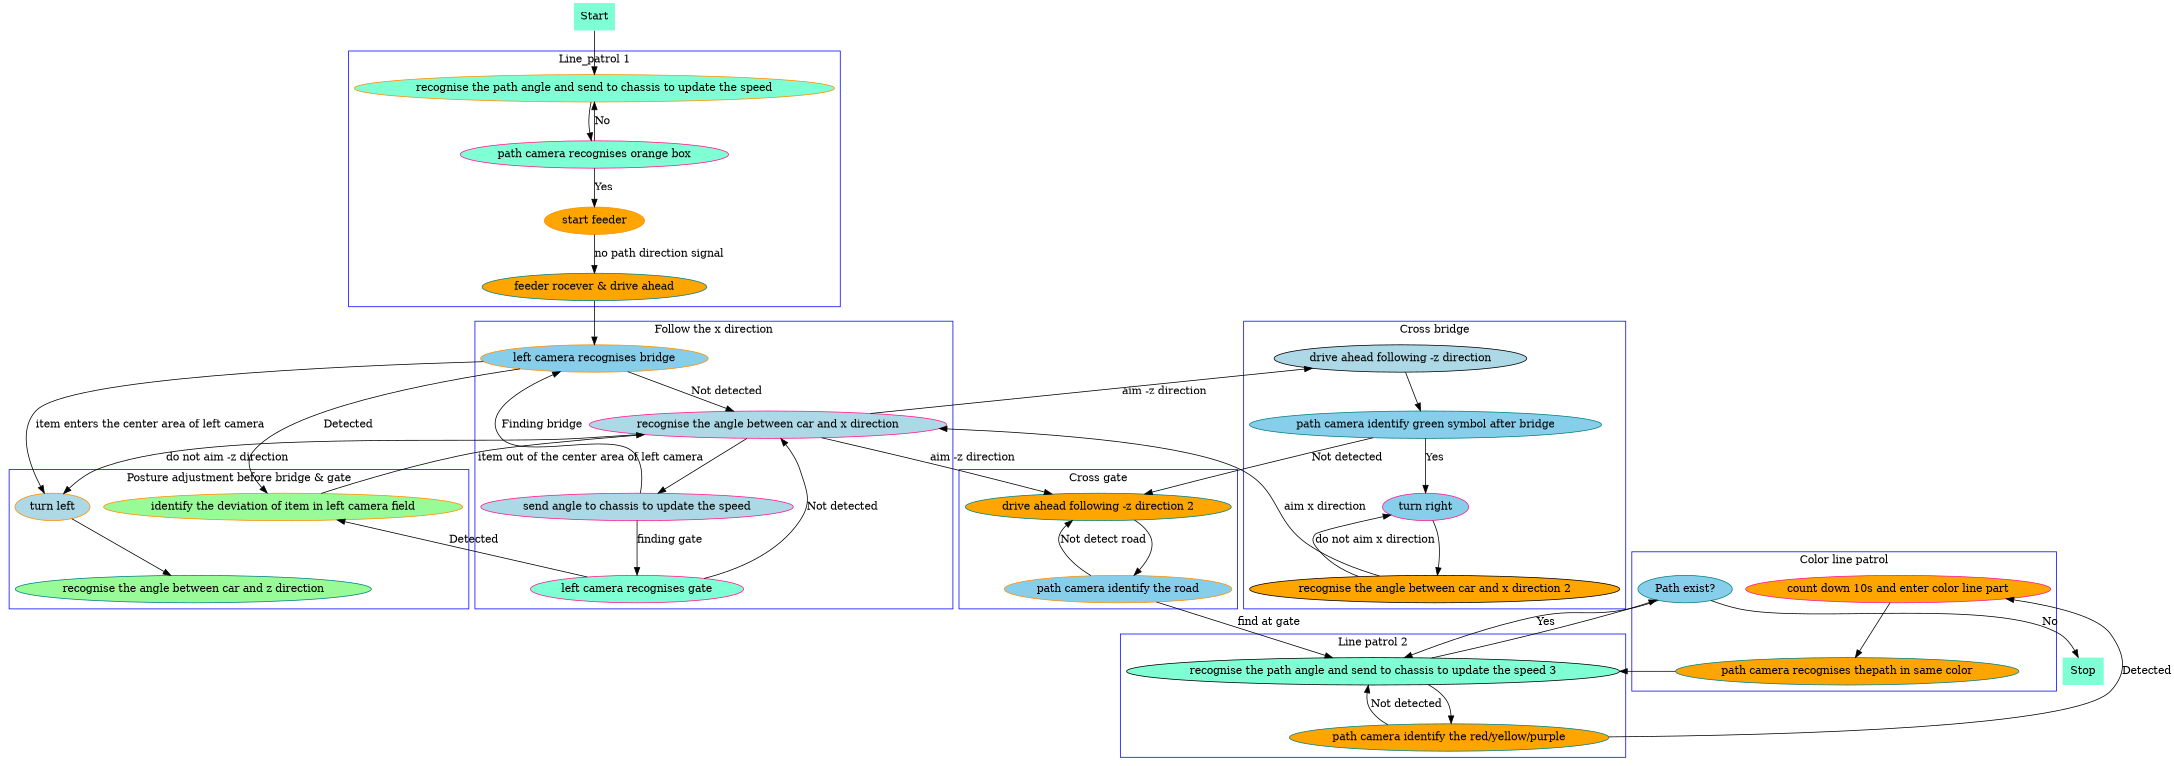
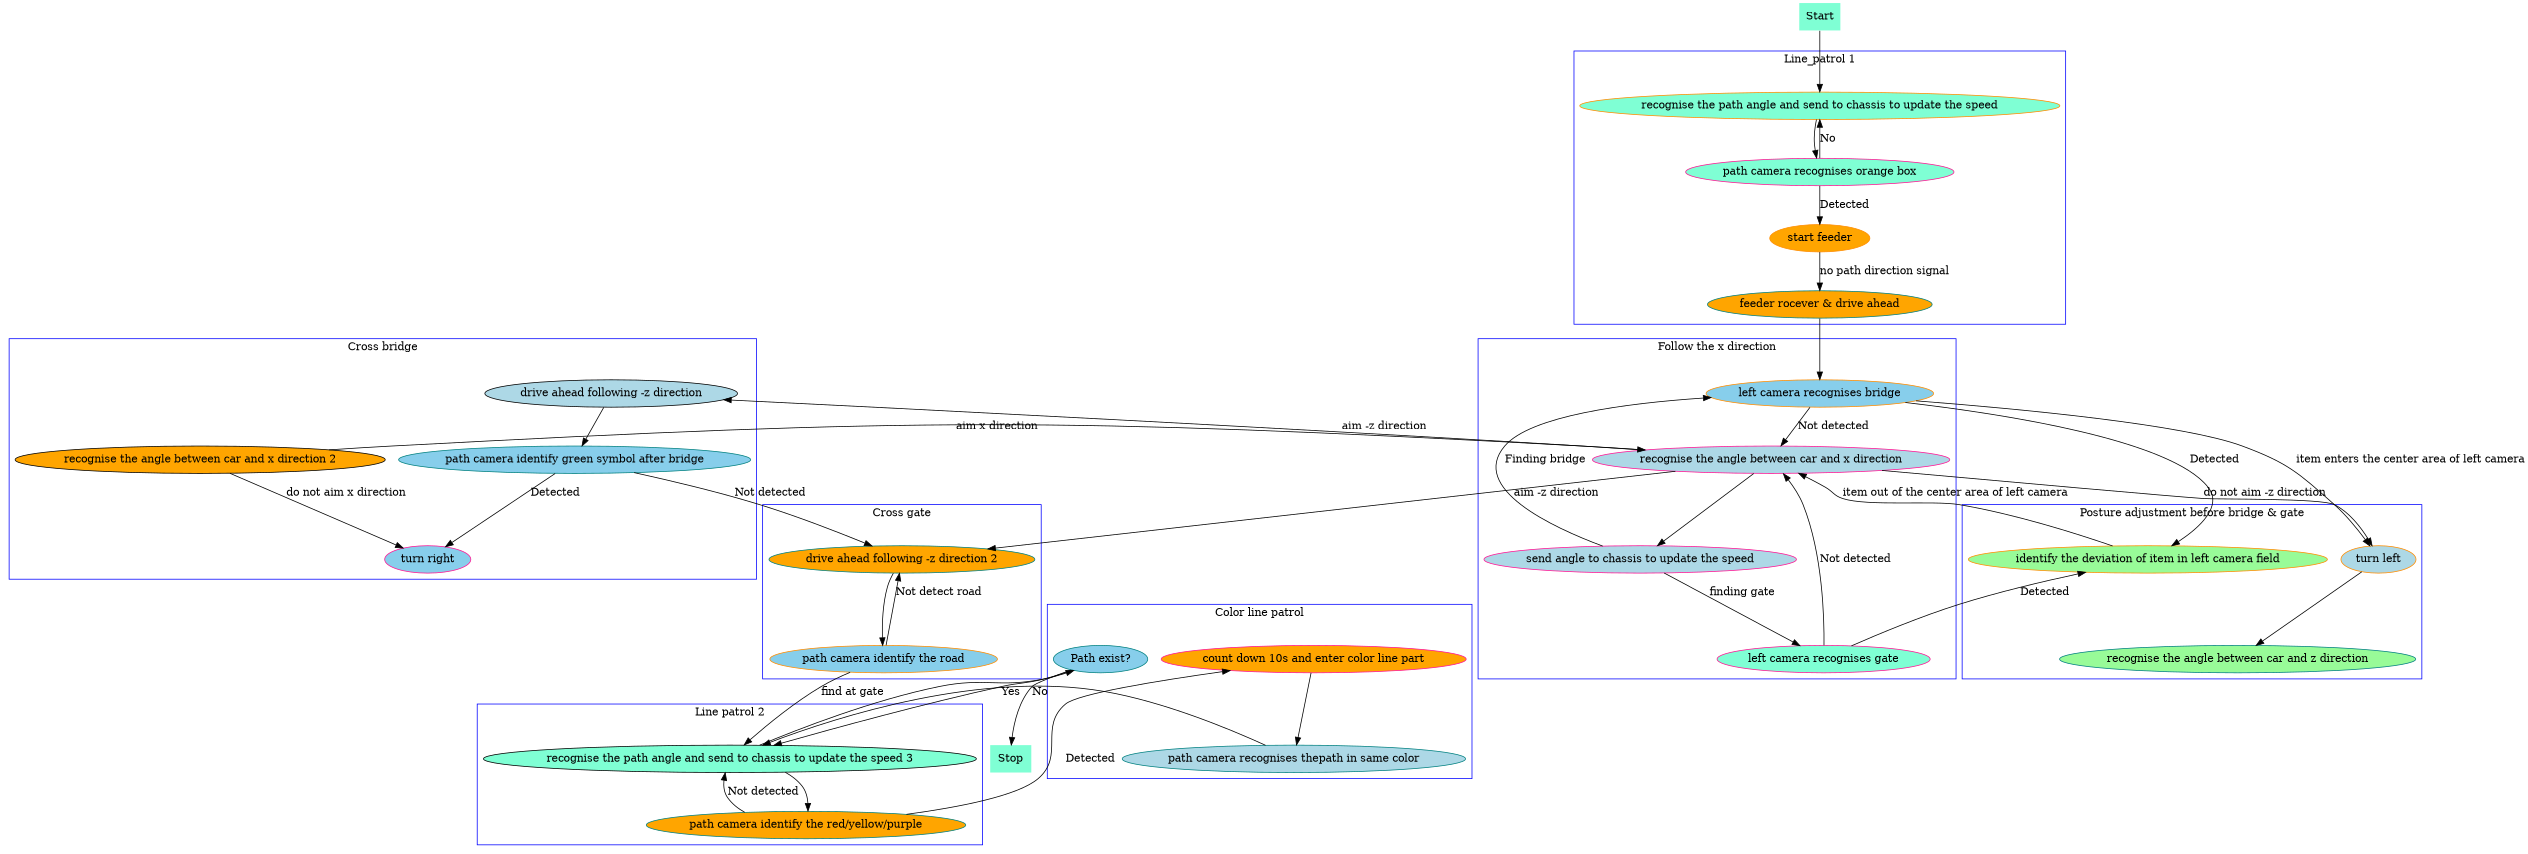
(604, 188) -> (1845, 205)
(1435, 458) -> (555, 493)
(1439, 544) -> none
(1847, 671) -> (1294, 759)
